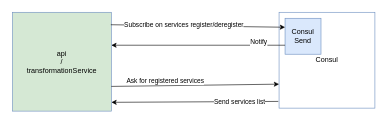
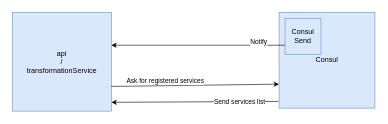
(184, 26) -> none
(327, 60) -> (327, 60)
(62, 62) -> (62, 62)
